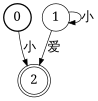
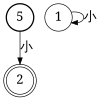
(17, 17) -> (20, 17)
(47, 45) -> none
